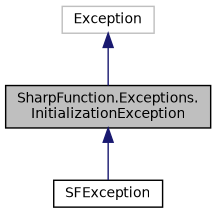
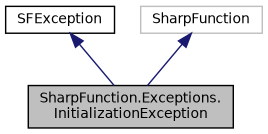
(108, 20) -> (201, 20)
(108, 161) -> (97, 65)
